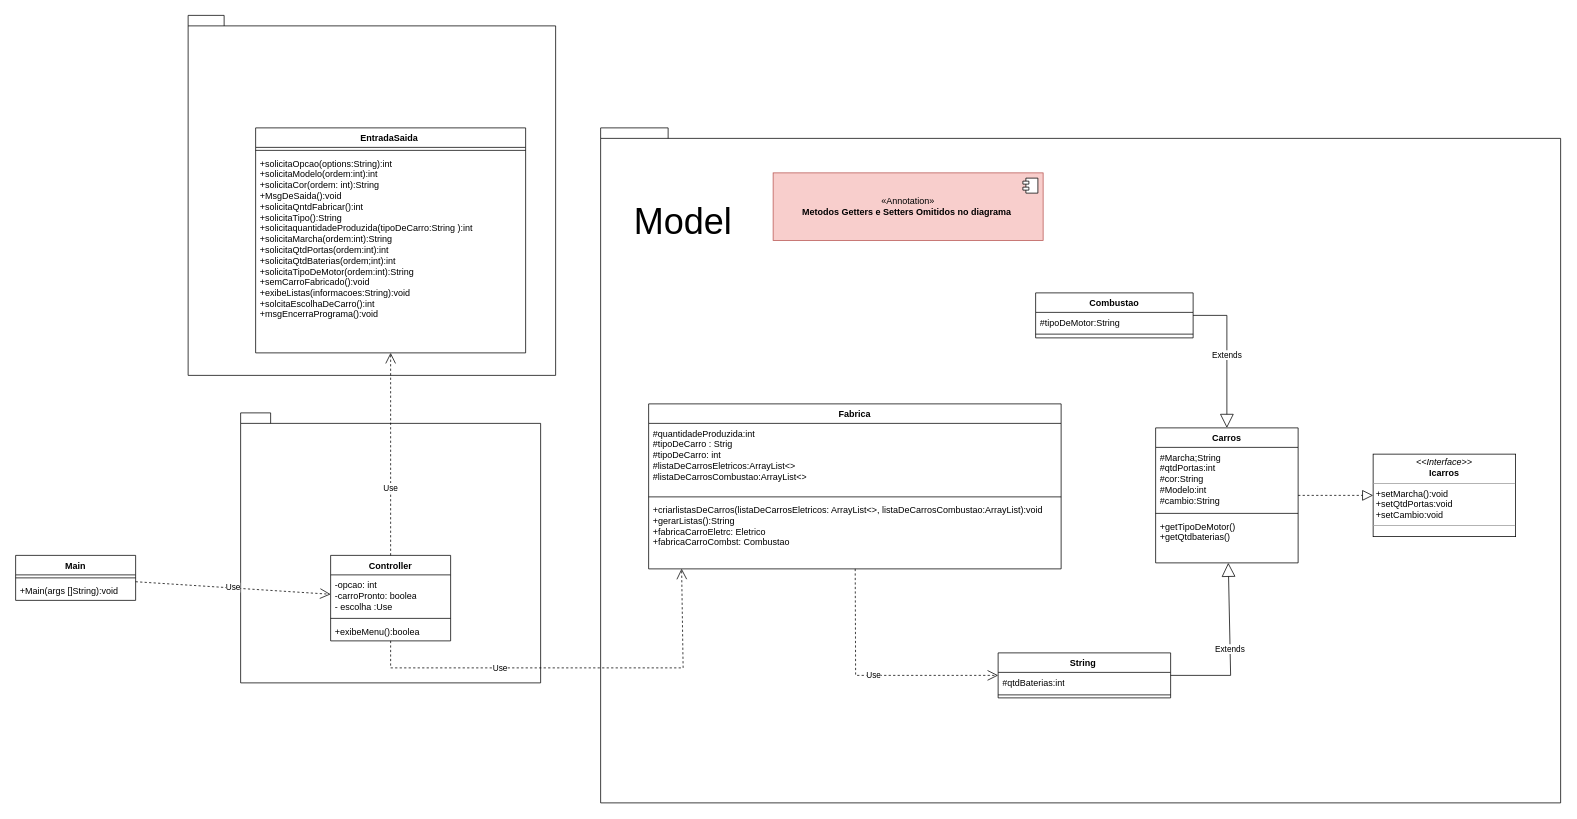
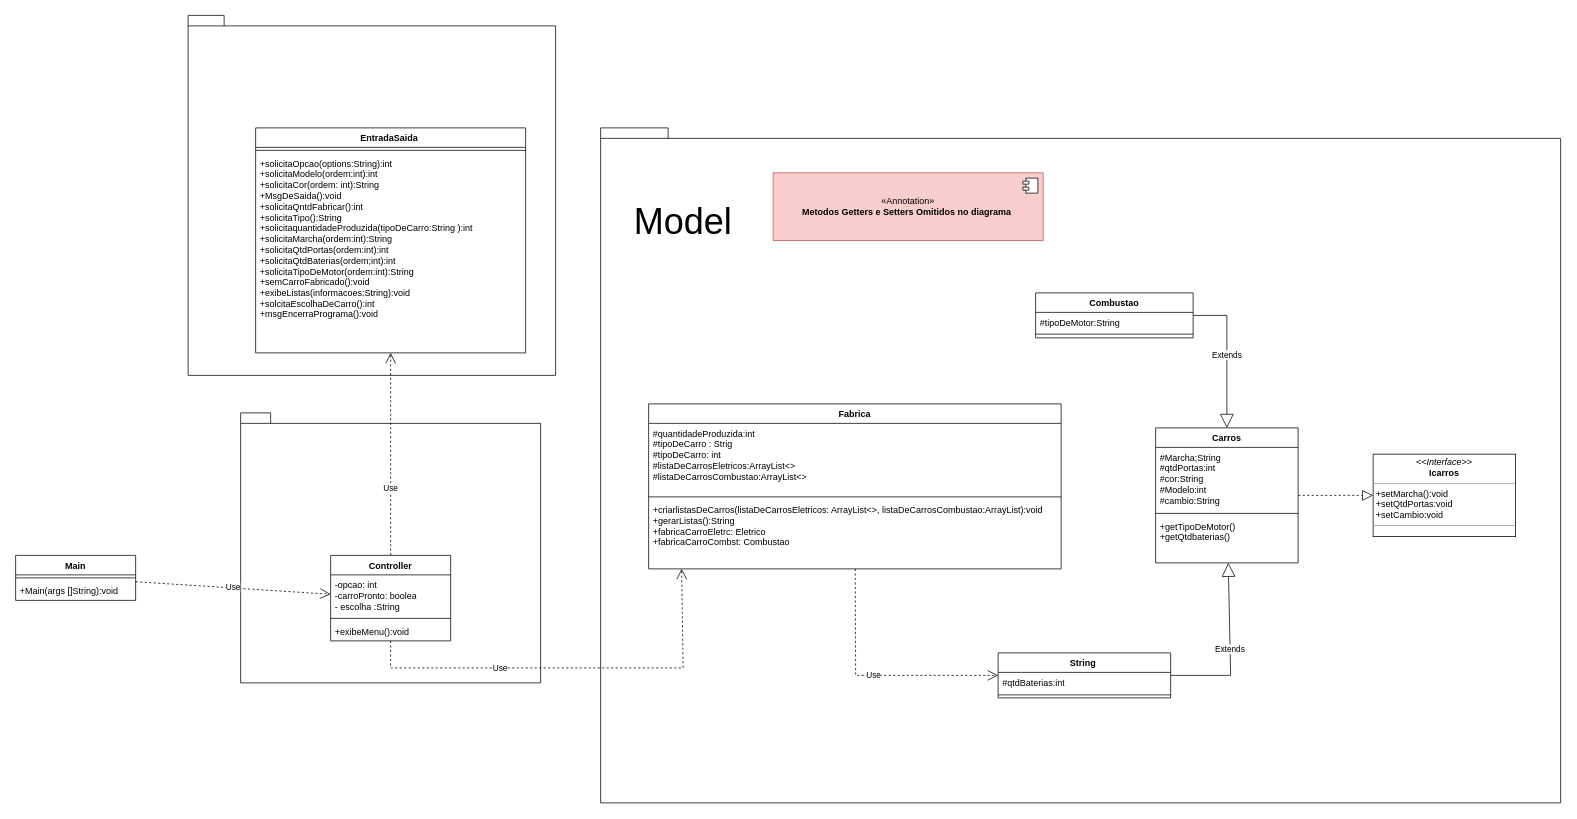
(382, 596) -> (382, 596)
(379, 632) -> (374, 632)
